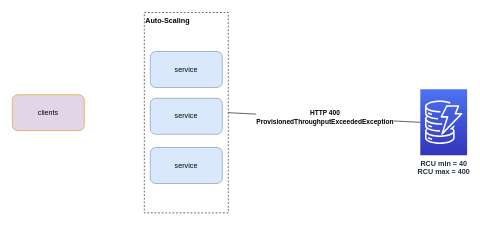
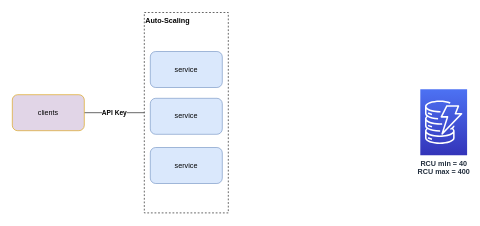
none -> (113, 113)
(368, 119) -> none
